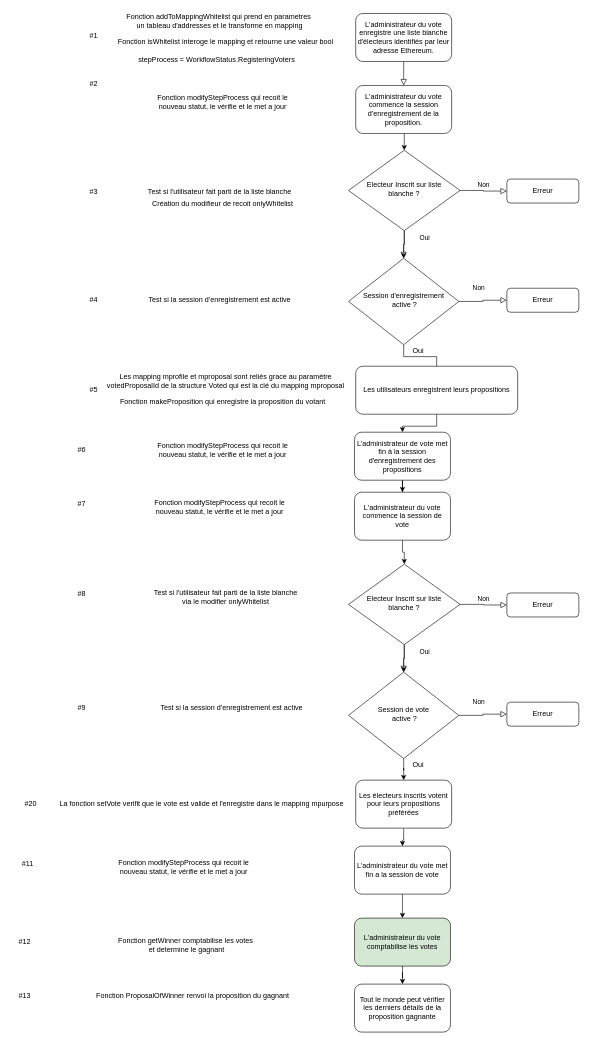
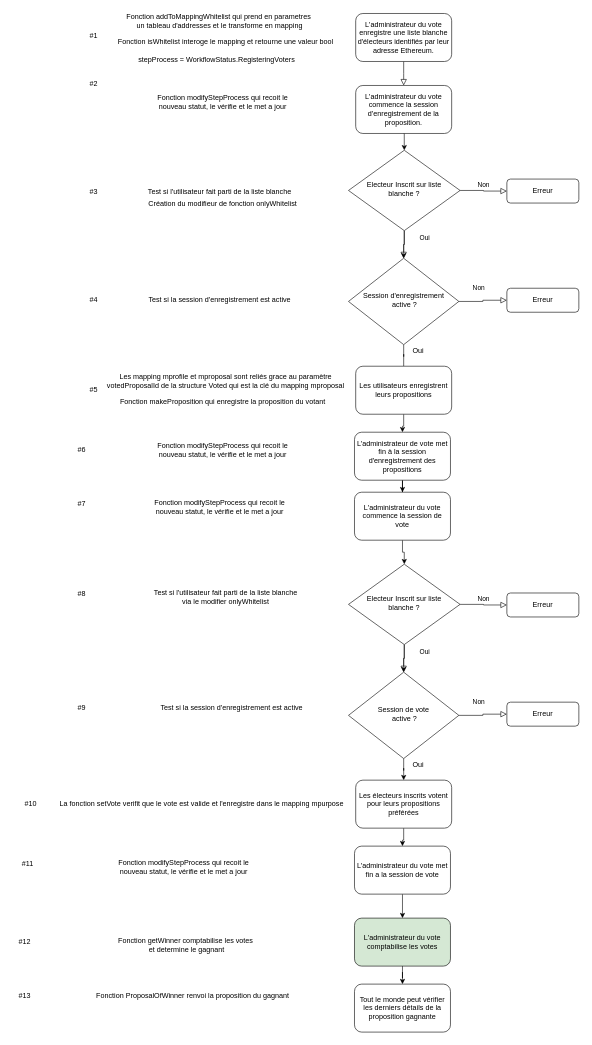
(223, 204) -> (223, 204)
(437, 390) -> (404, 390)
(31, 804) -> (31, 804)
